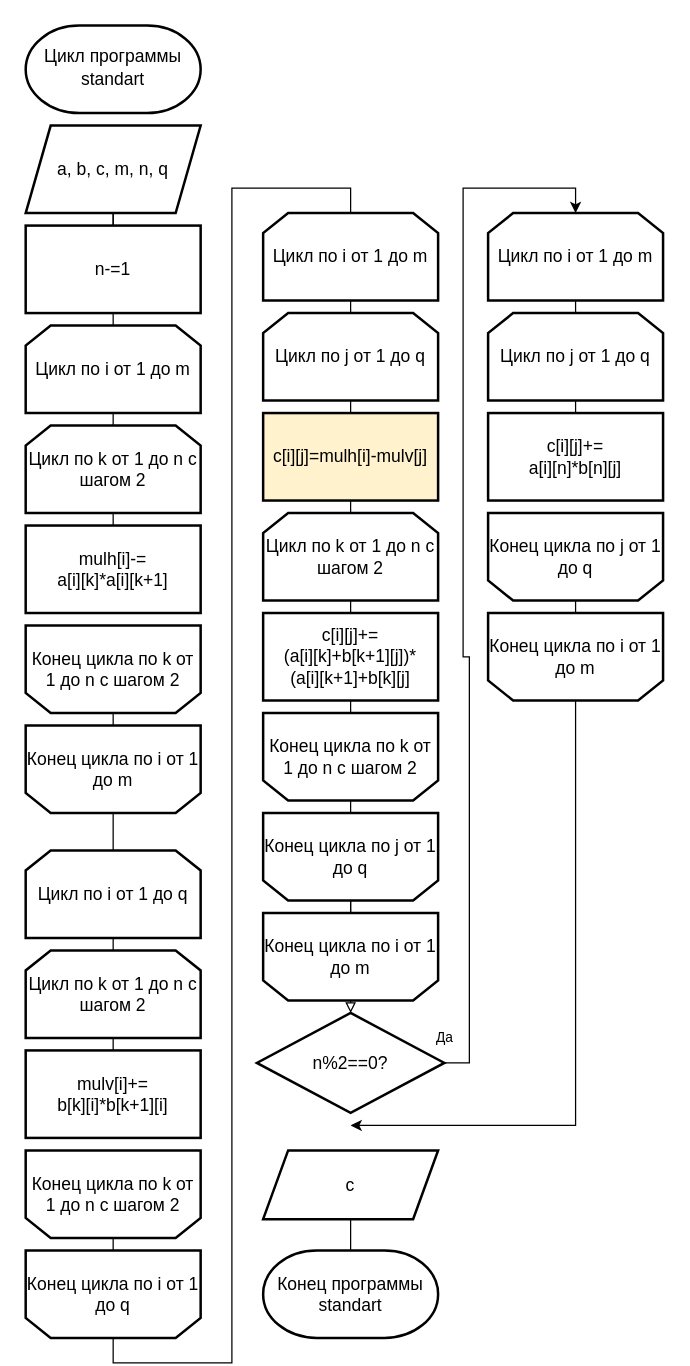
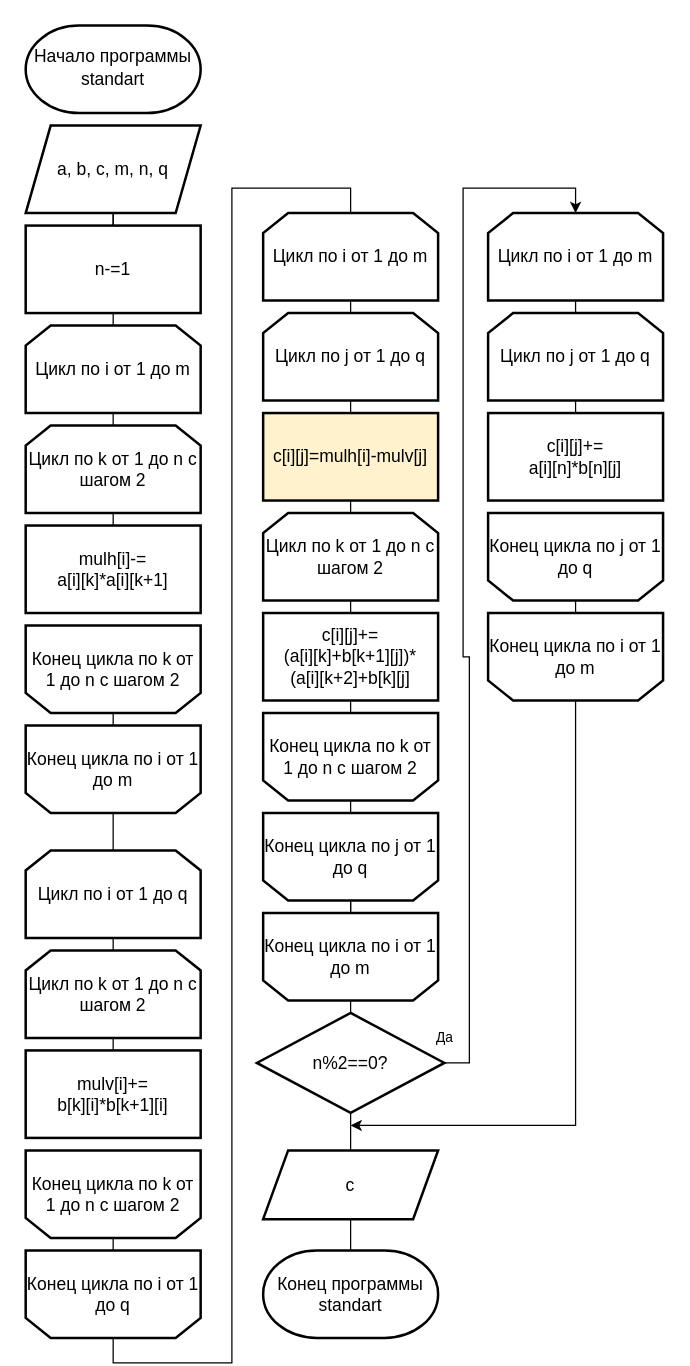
(113, 69) -> (113, 69)
(351, 657) -> (351, 657)
(351, 1001) -> (351, 1006)
none -> (351, 1133)
